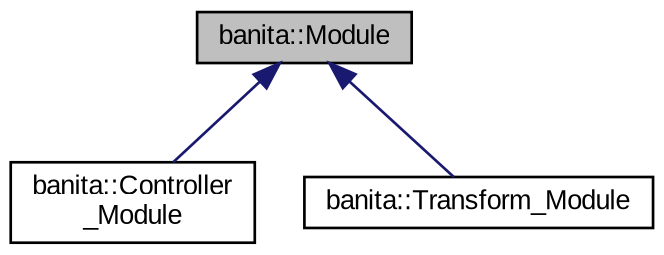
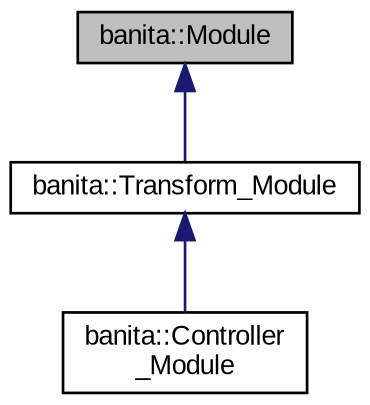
(217, 122) -> (185, 277)
